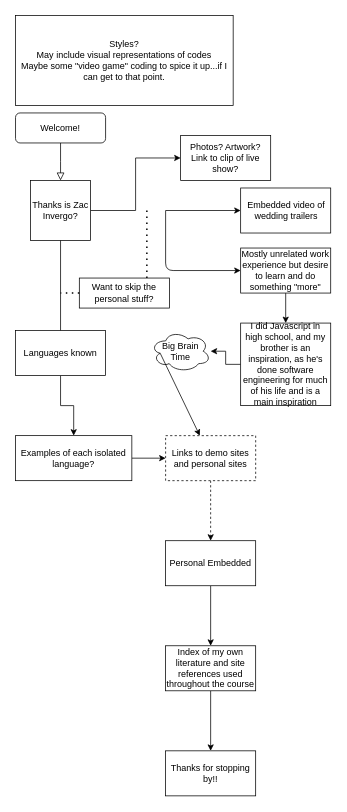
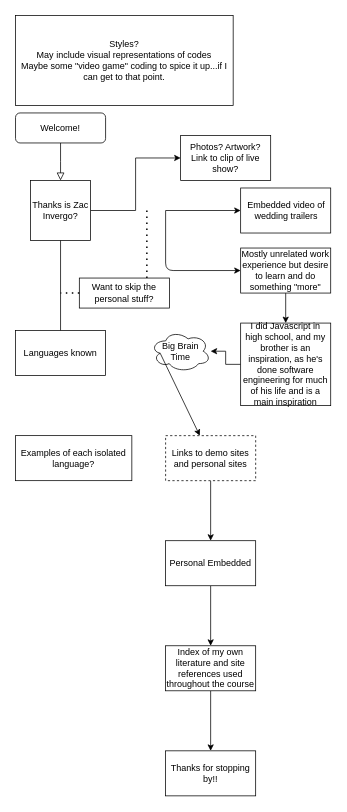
(64, 405) -> none
(159, 458) -> none
(210, 508) -> (210, 508)
